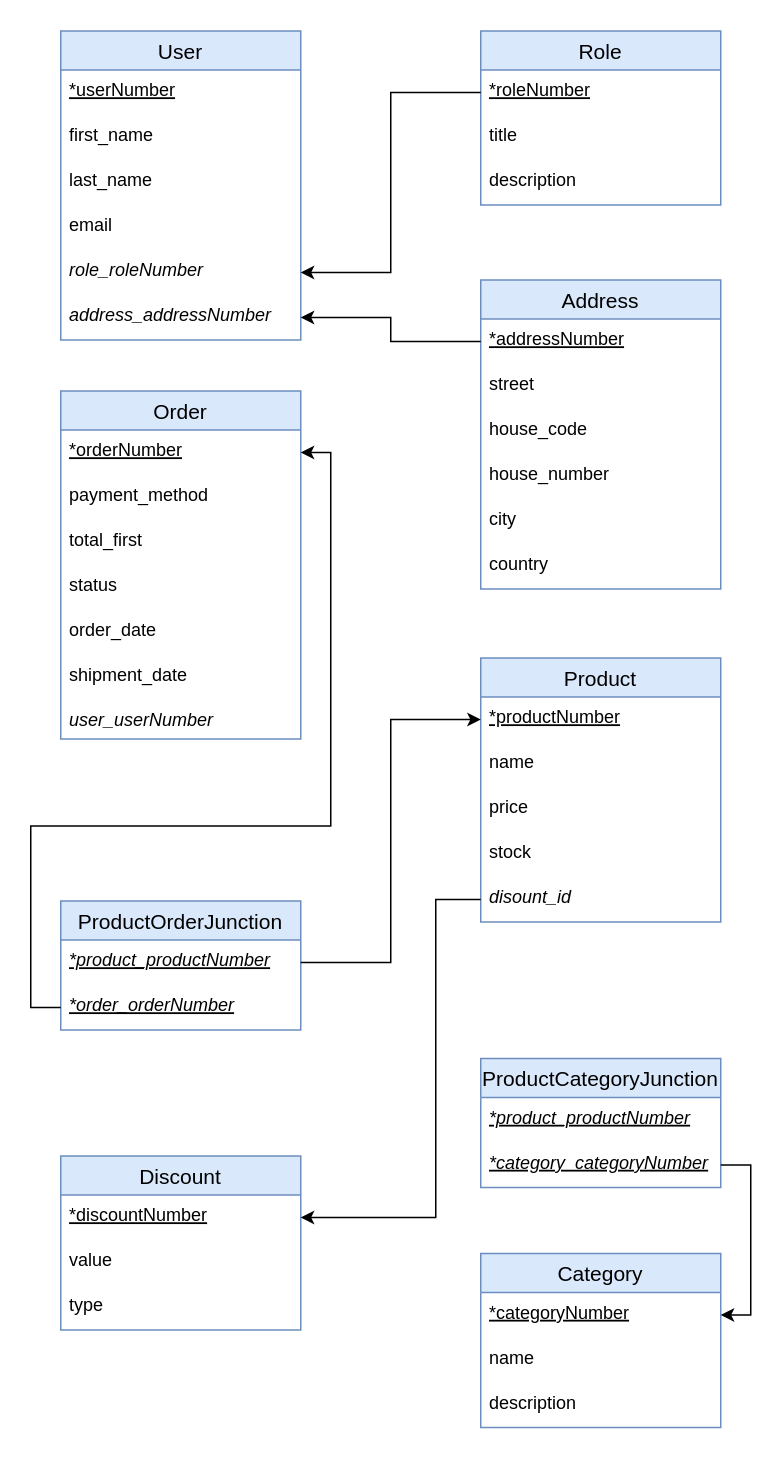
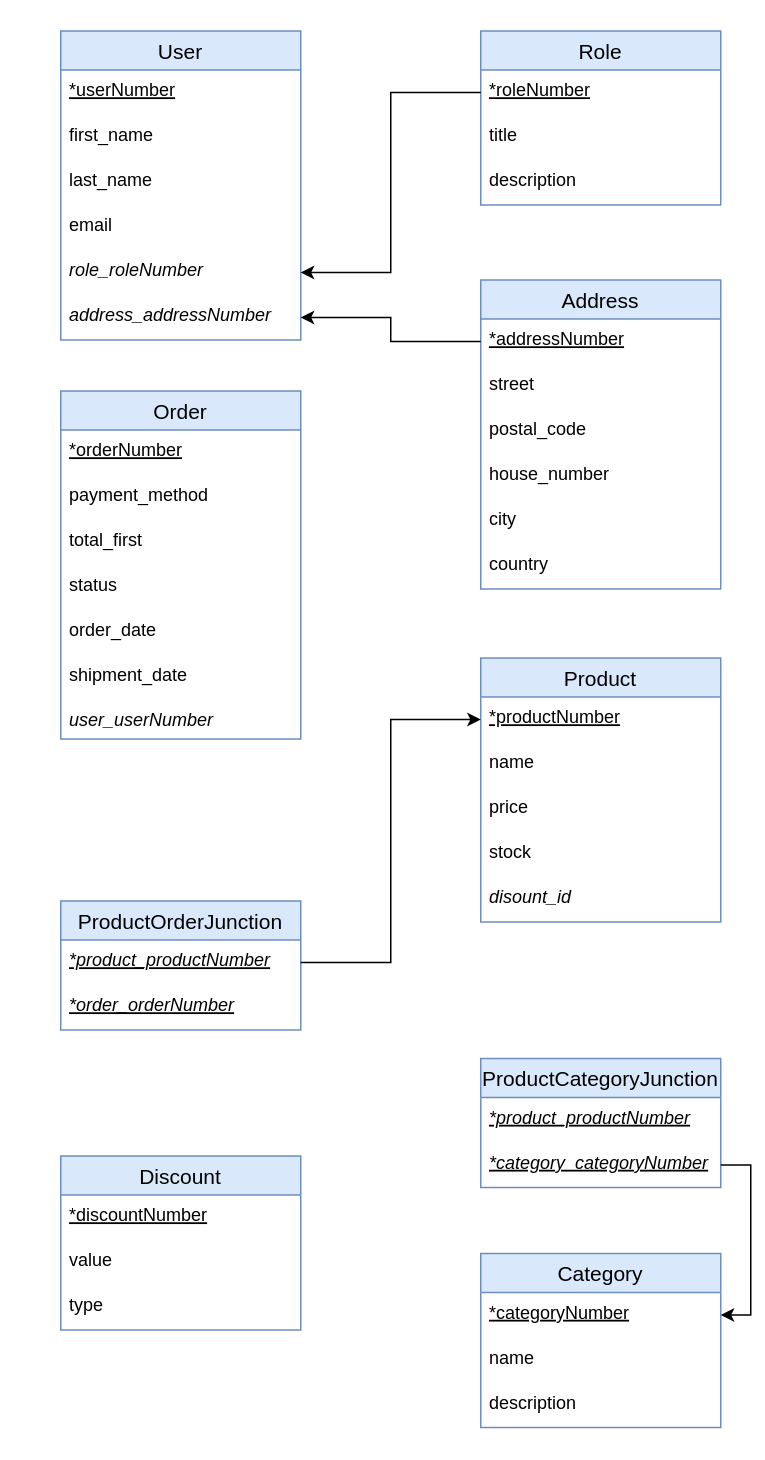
(539, 429) -> (542, 429)
(273, 826) -> none
(436, 1099) -> none
